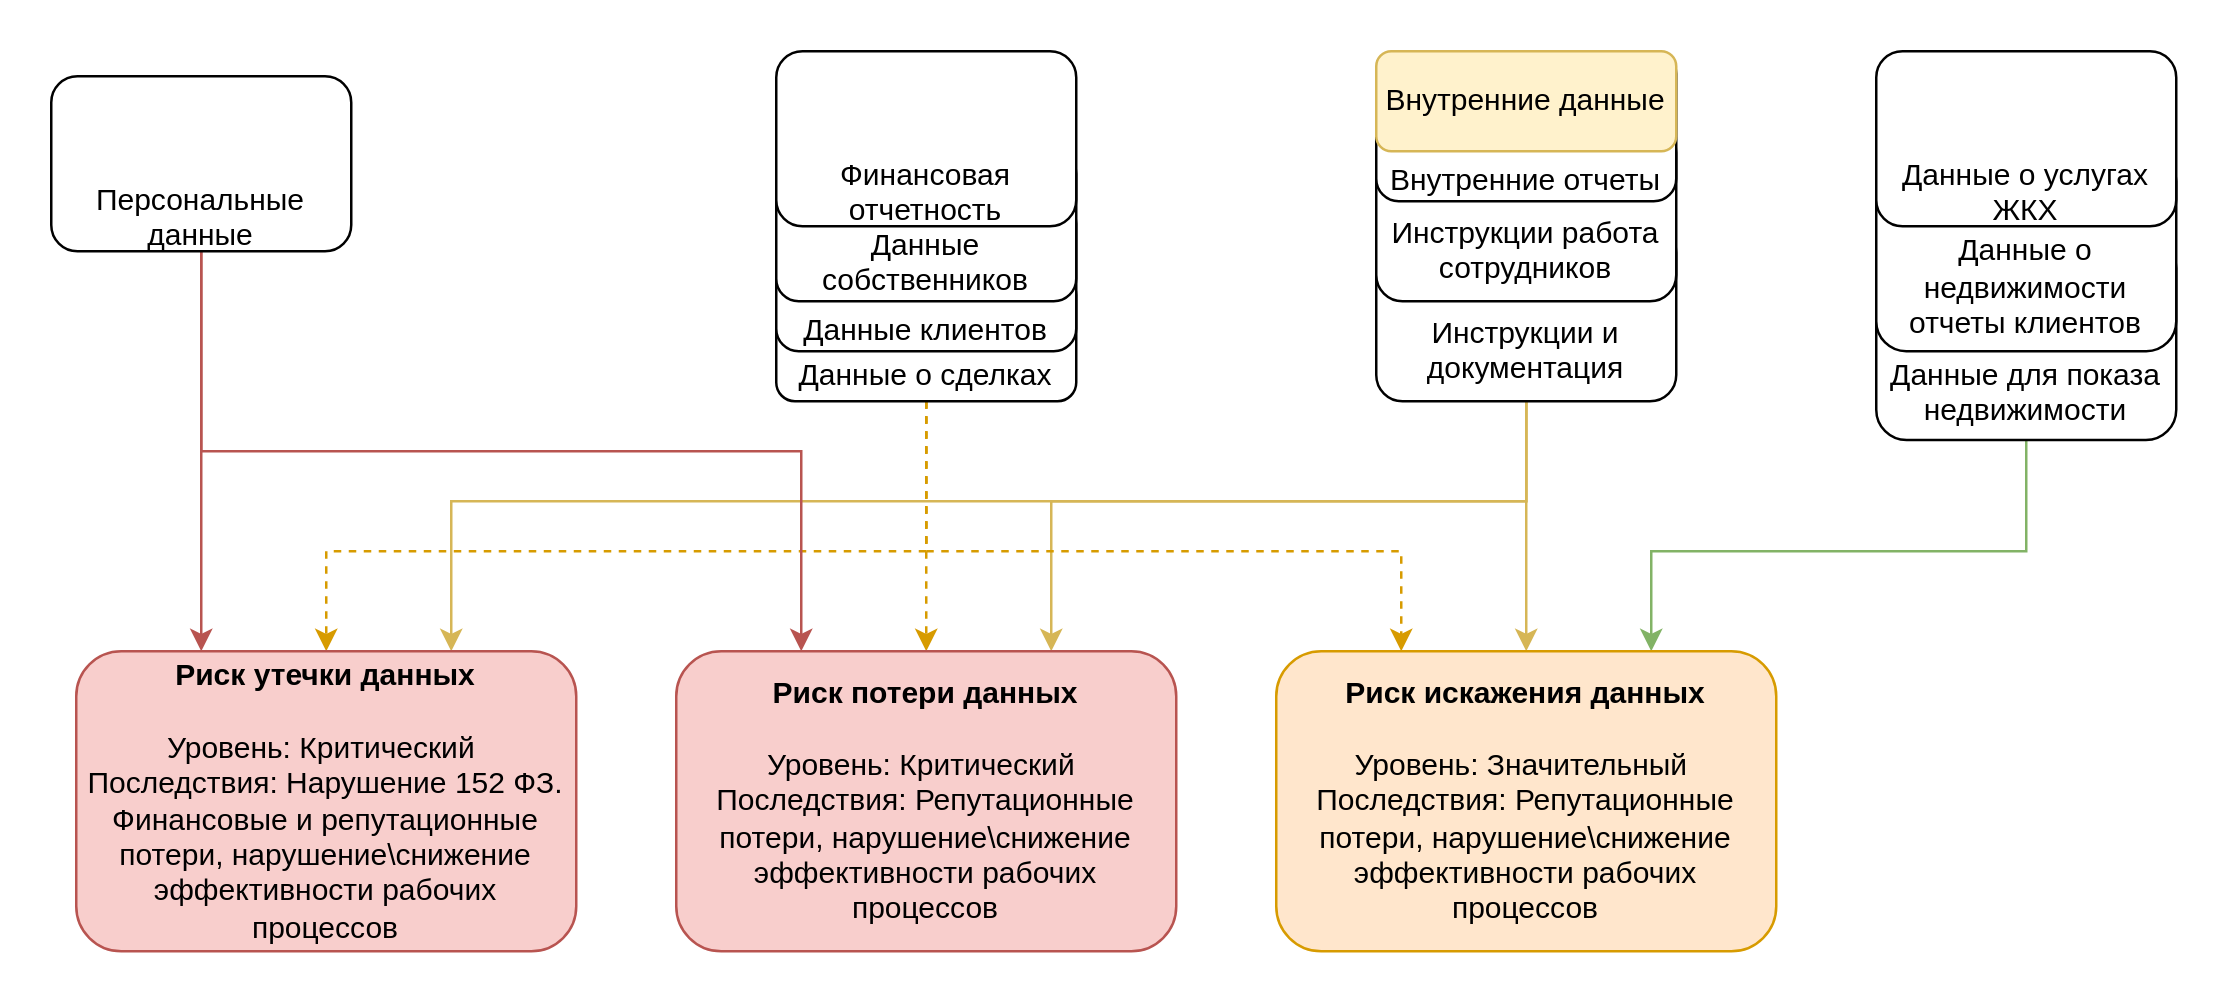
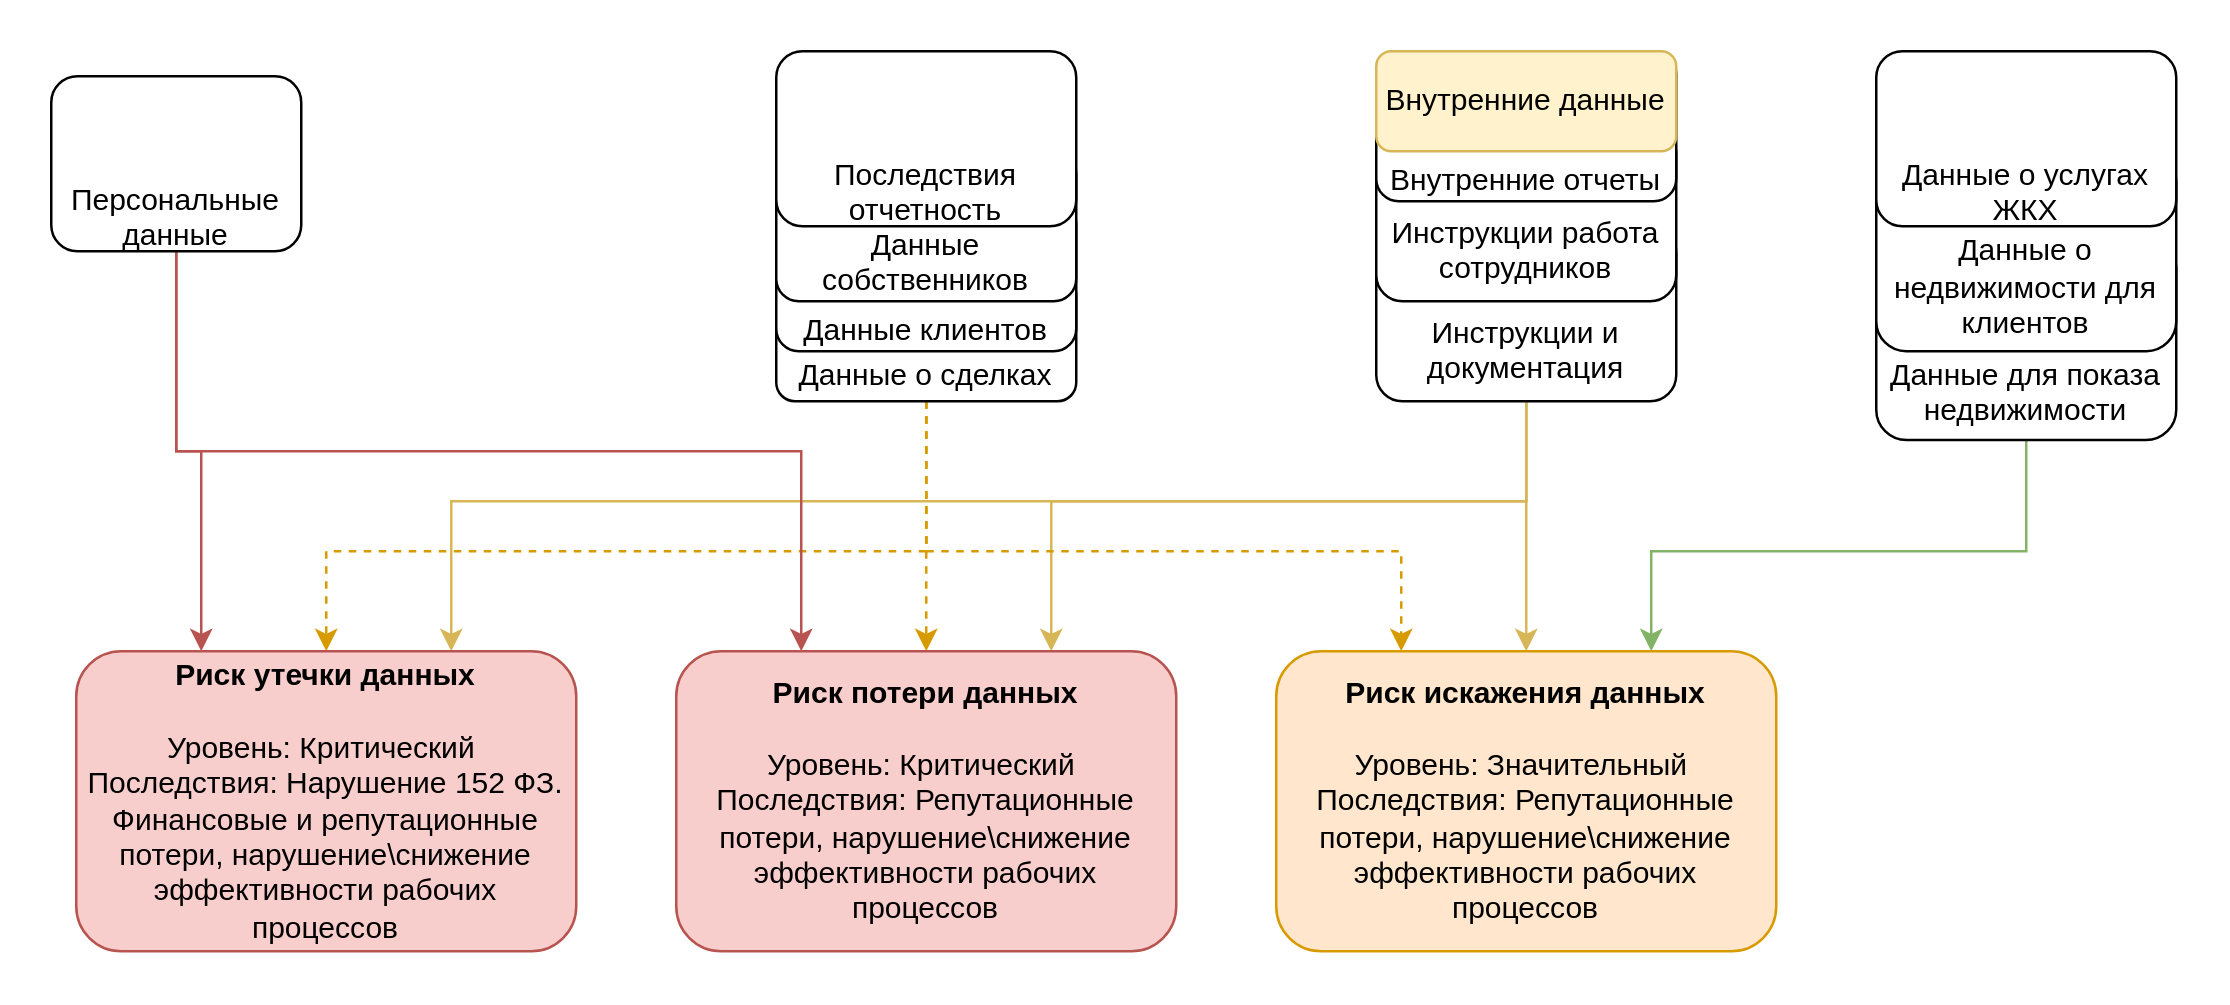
(926, 139) -> (926, 139)
(201, 164) -> (176, 164)
(2026, 251) -> (2026, 251)
